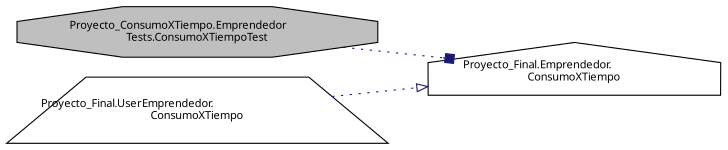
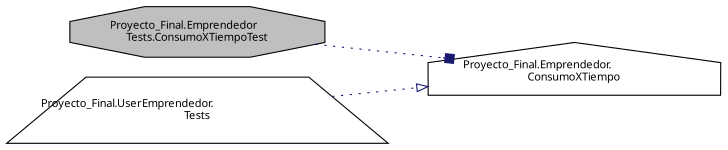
(197, 32) -> (197, 32)
(197, 110) -> (197, 110)
